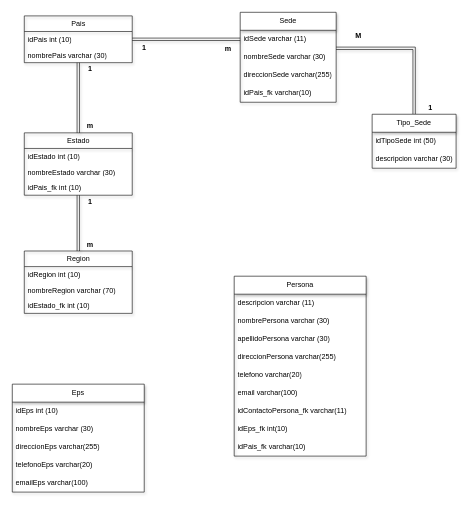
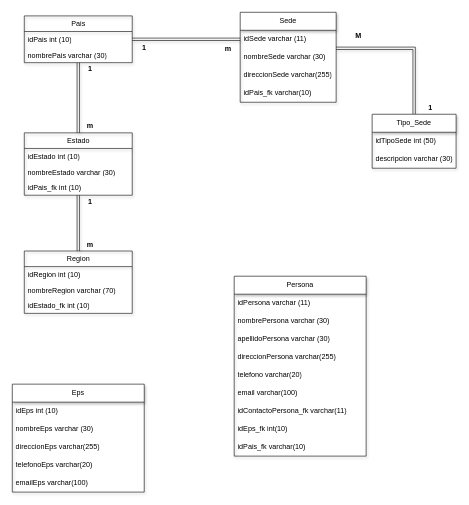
(283, 303) -> (279, 303)
